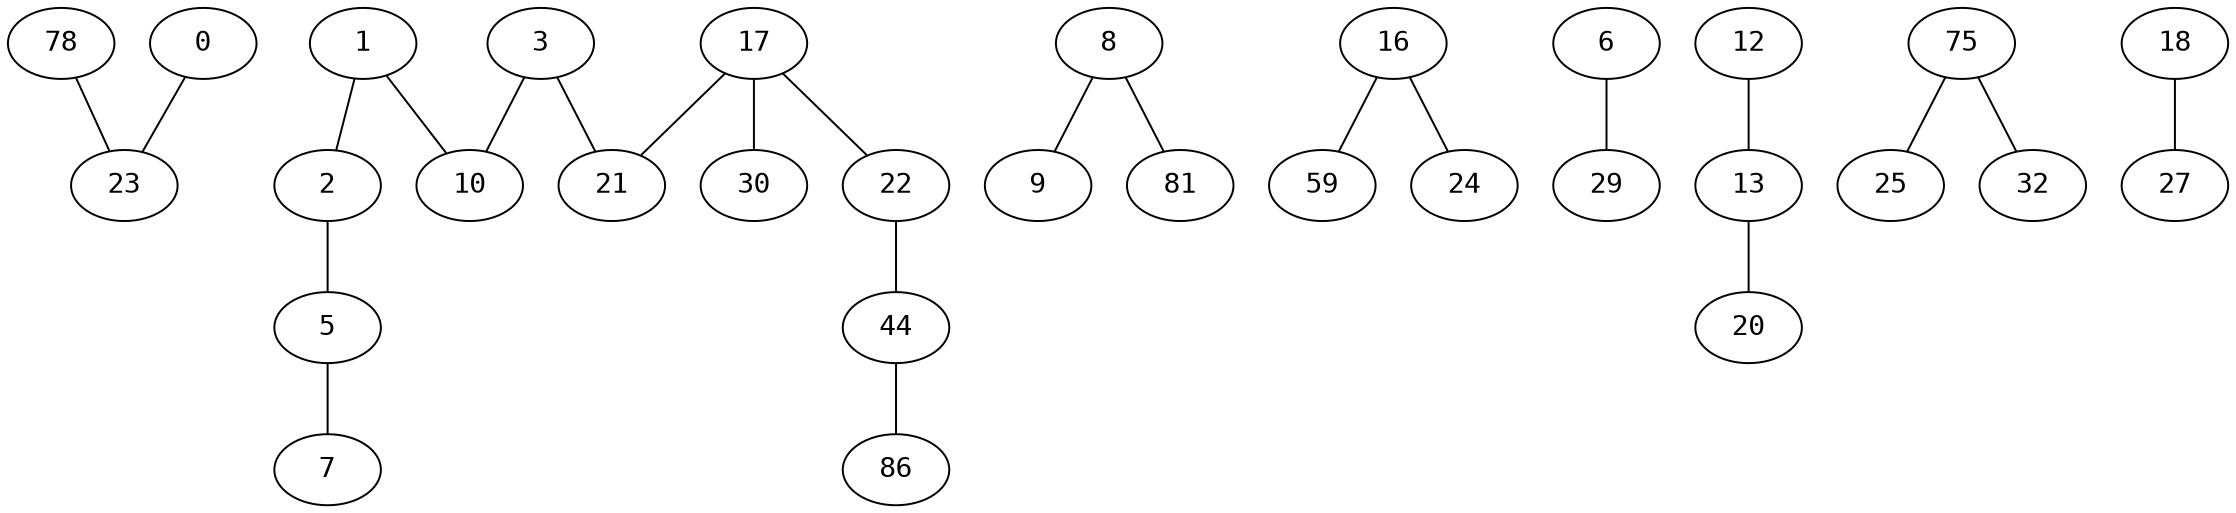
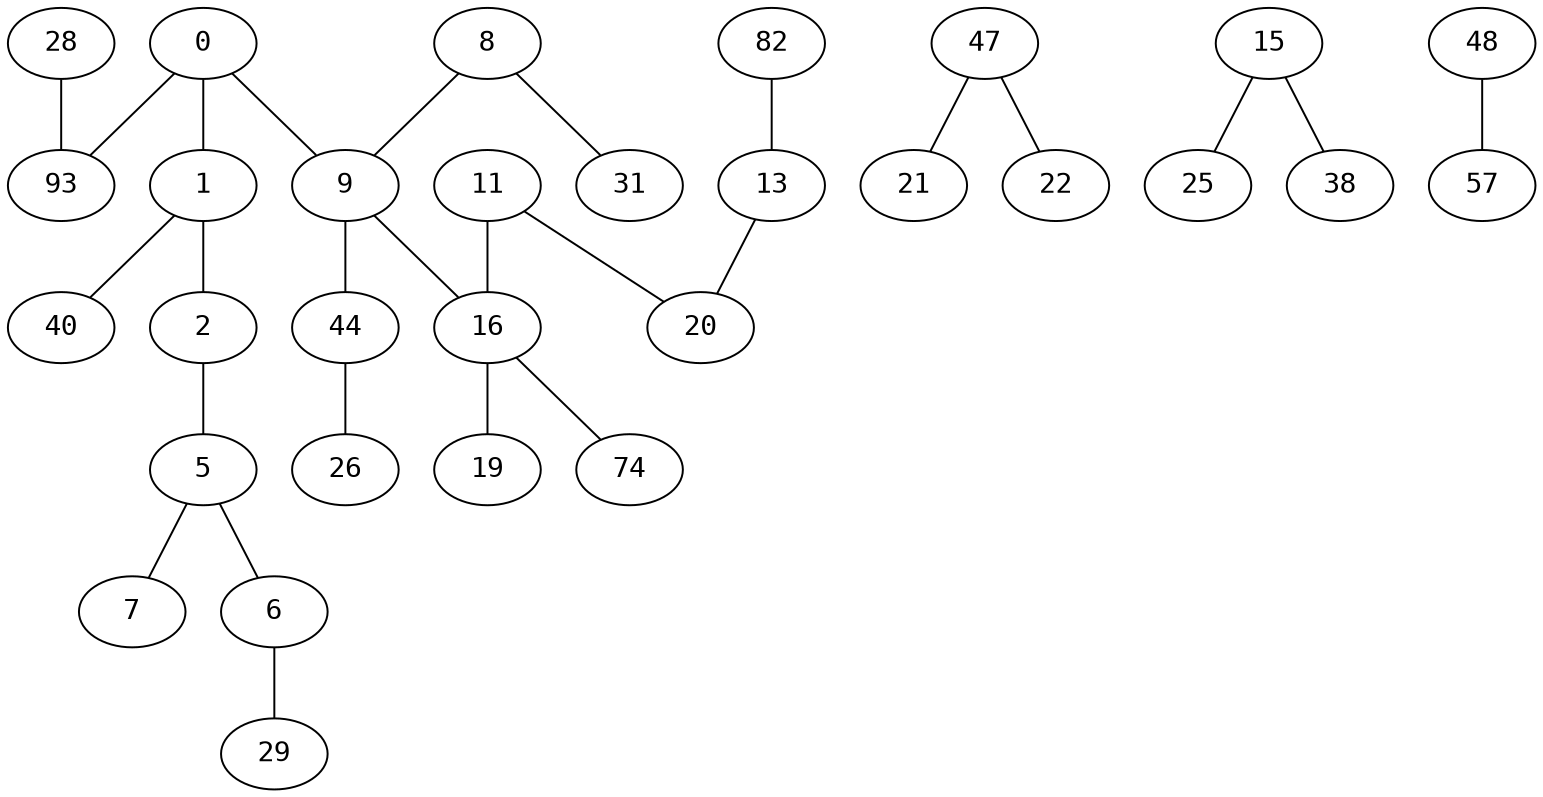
(61, 43) -> (61, 43)
(541, 43) -> none
(754, 43) -> (985, 43)
(1749, 43) -> (772, 43)
(1962, 43) -> (1269, 43)
(2175, 43) -> (1482, 43)
none -> (274, 114)
none -> (203, 115)
(124, 186) -> (61, 186)
(470, 186) -> (61, 328)
none -> (487, 186)
(754, 186) -> none
(1180, 186) -> (630, 186)
(1322, 186) -> (487, 470)
(1464, 186) -> (630, 470)
(2033, 186) -> (1340, 186)
(2175, 186) -> (1482, 186)
none -> (416, 256)
(896, 257) -> (345, 257)
(896, 470) -> (345, 470)
none -> (239, 541)
